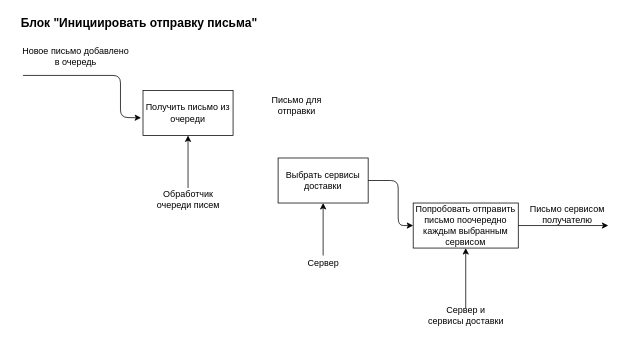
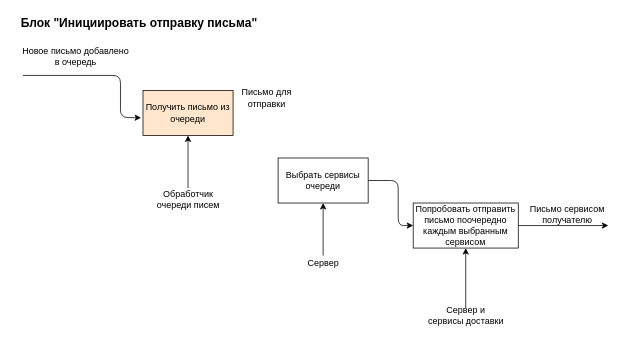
(297, 105) -> (267, 98)
(188, 113) -> (188, 113)
(323, 180) -> (323, 180)
